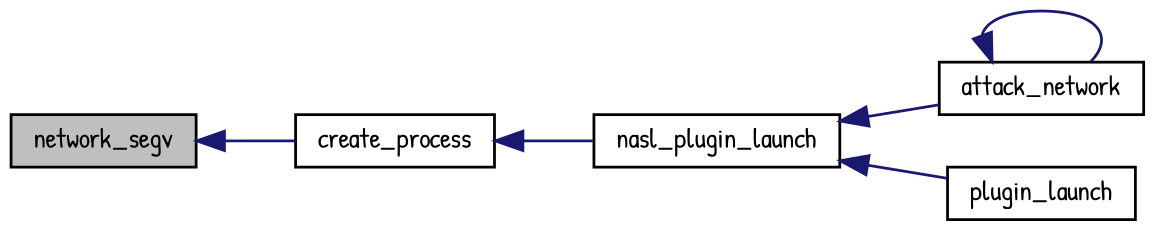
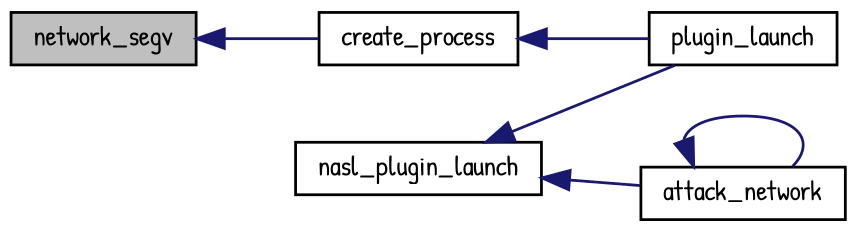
(558, 141) -> (598, 39)
